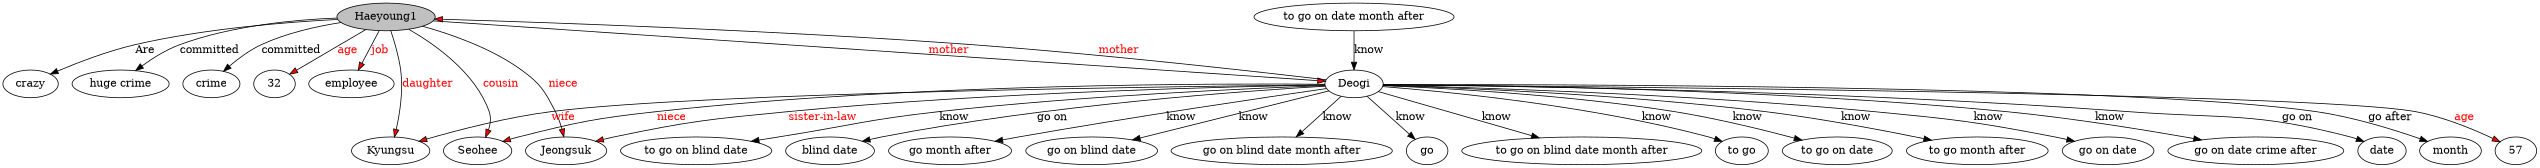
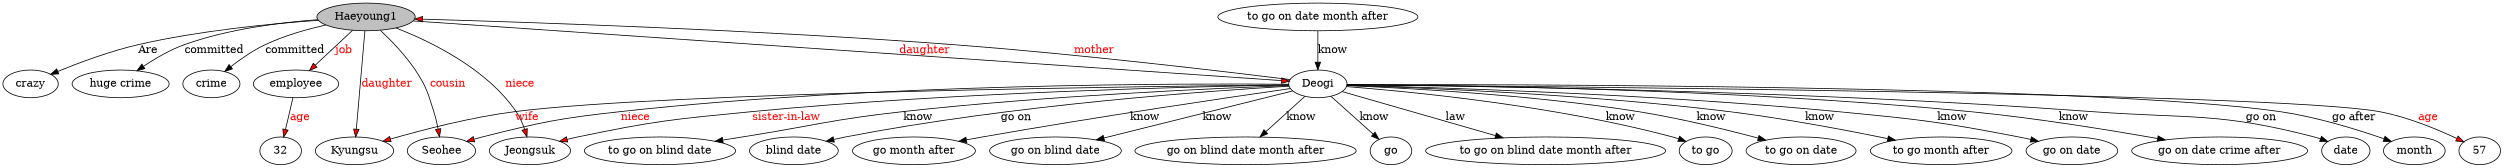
(331, 50) -> (289, 114)
(948, 50) -> (925, 50)
(1496, 117) -> (1455, 117)
